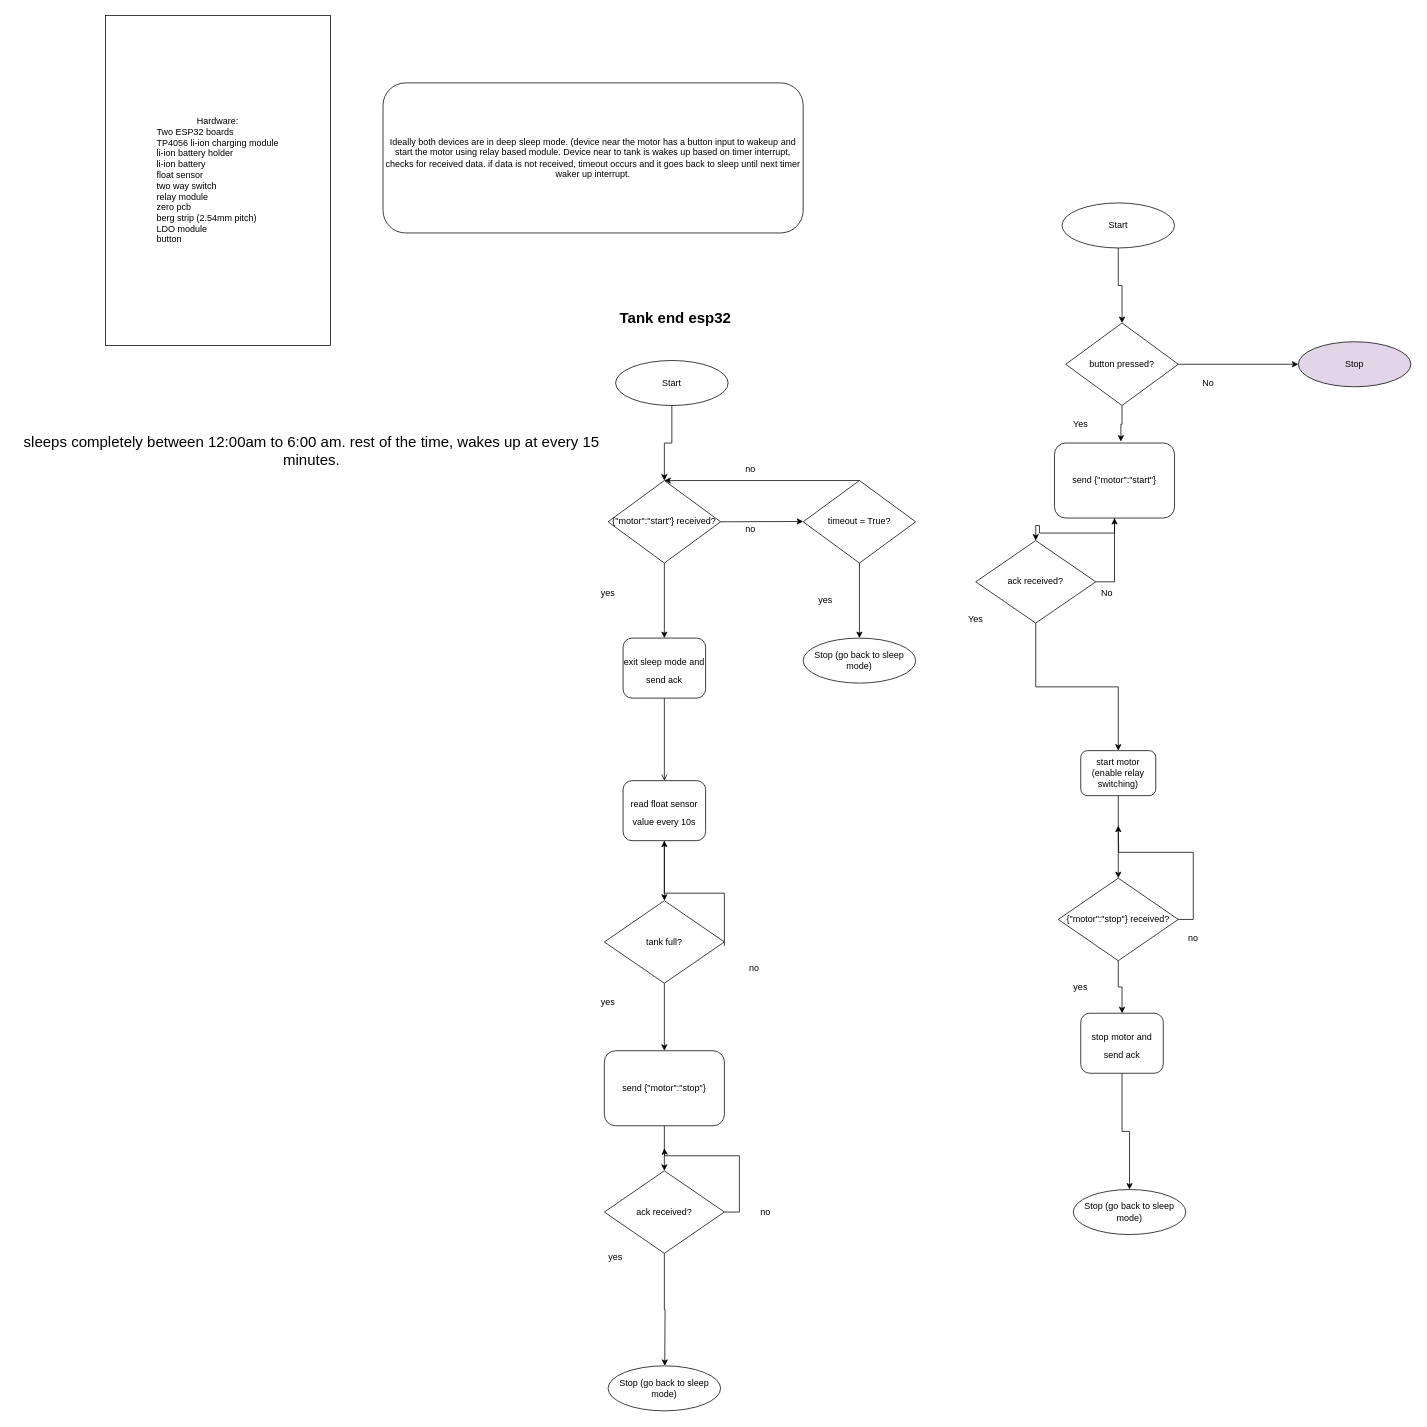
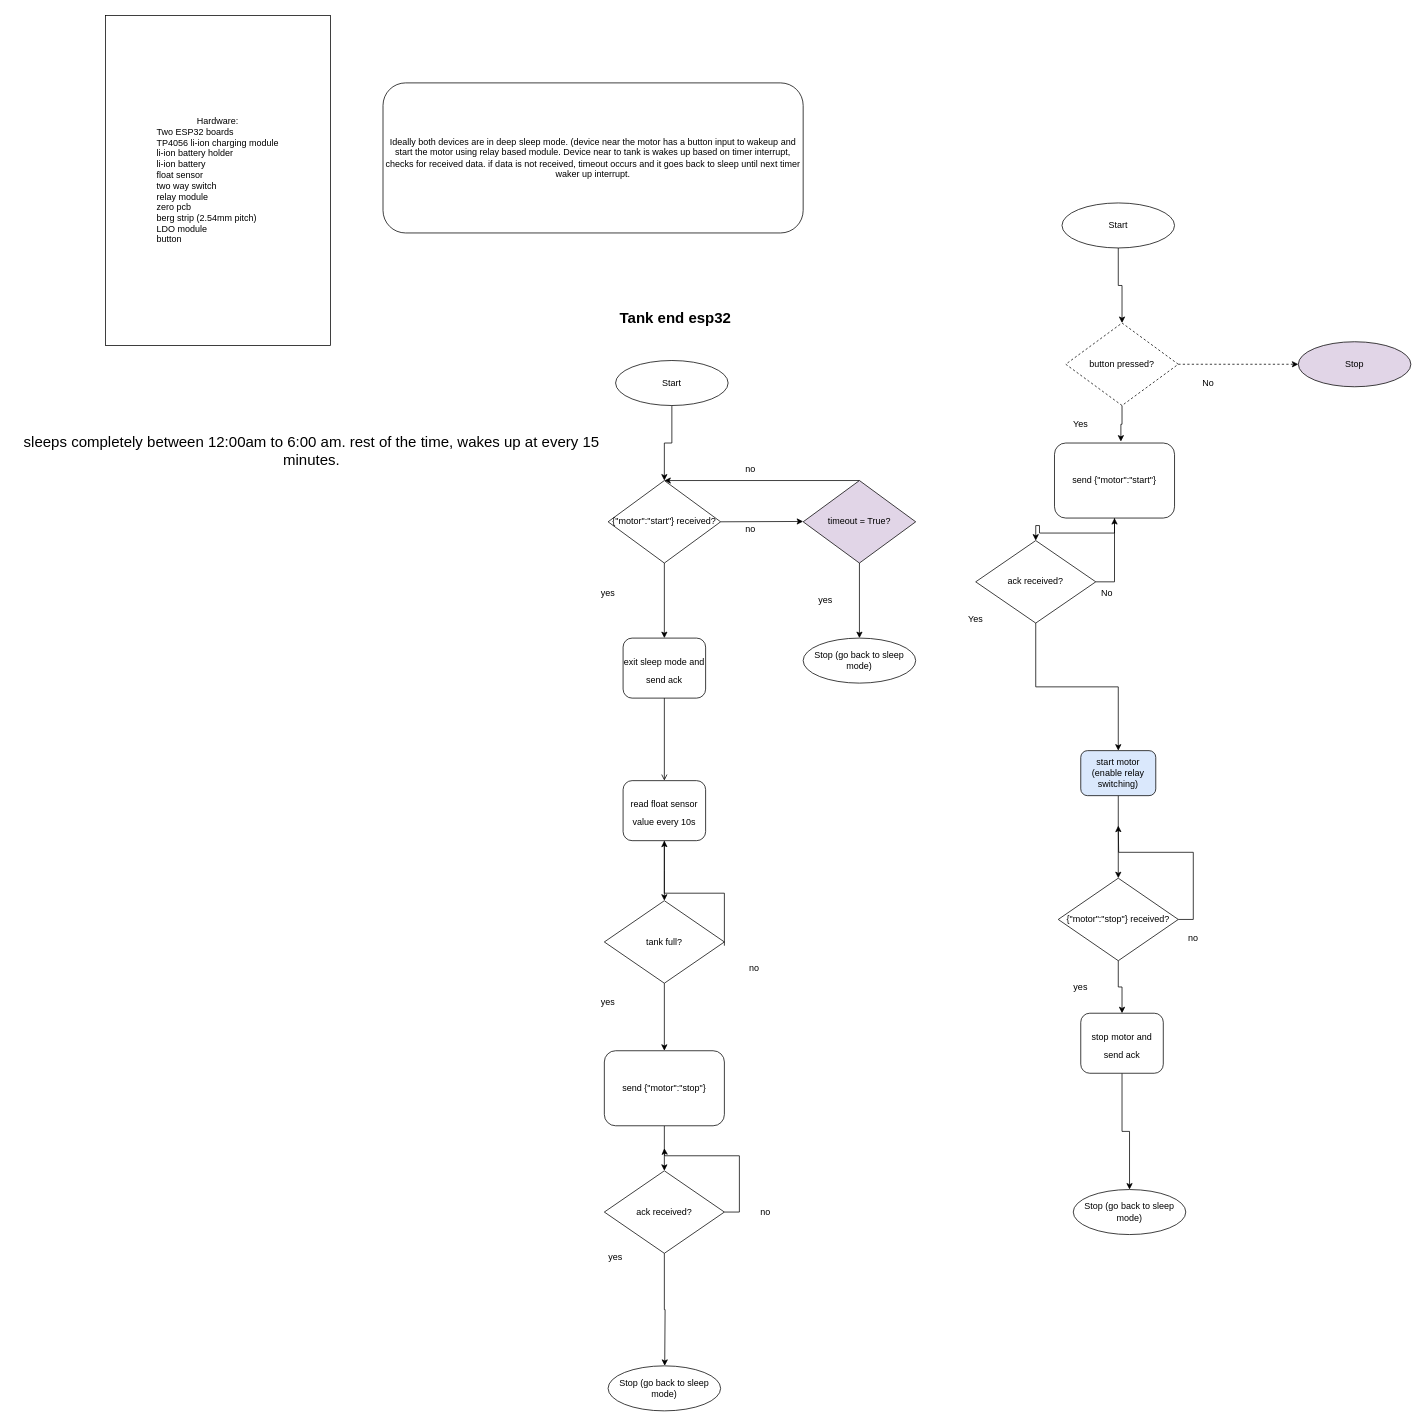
(1122, 364) -> (1122, 364)
(1235, 364) -> (1235, 364)
(859, 522) -> (859, 522)
(1118, 773) -> (1118, 773)
